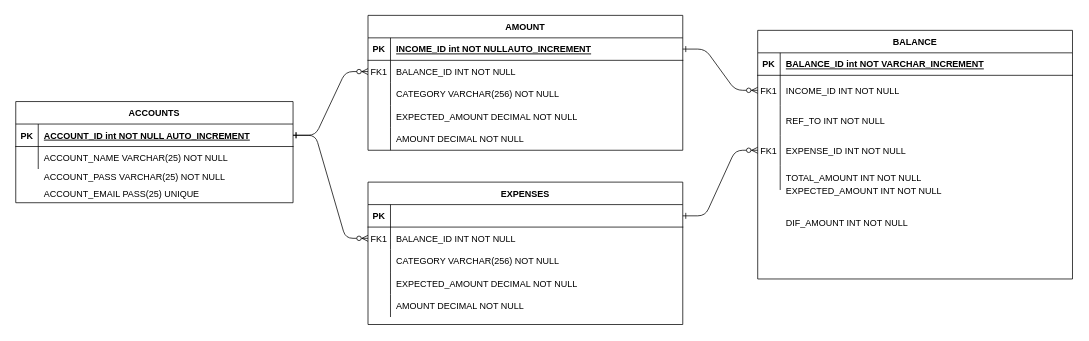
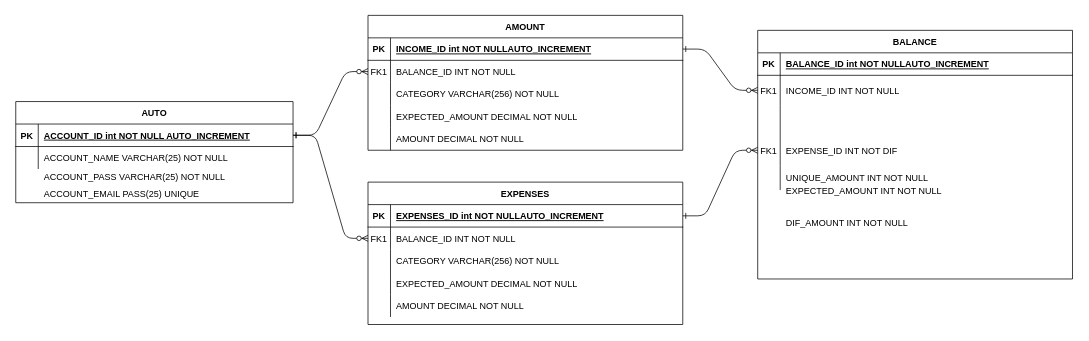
(872, 65) -> (875, 65)
(154, 113) -> (154, 113)
(927, 120) -> none
(840, 151) -> (838, 151)
(845, 178) -> (848, 178)
none -> (537, 216)
